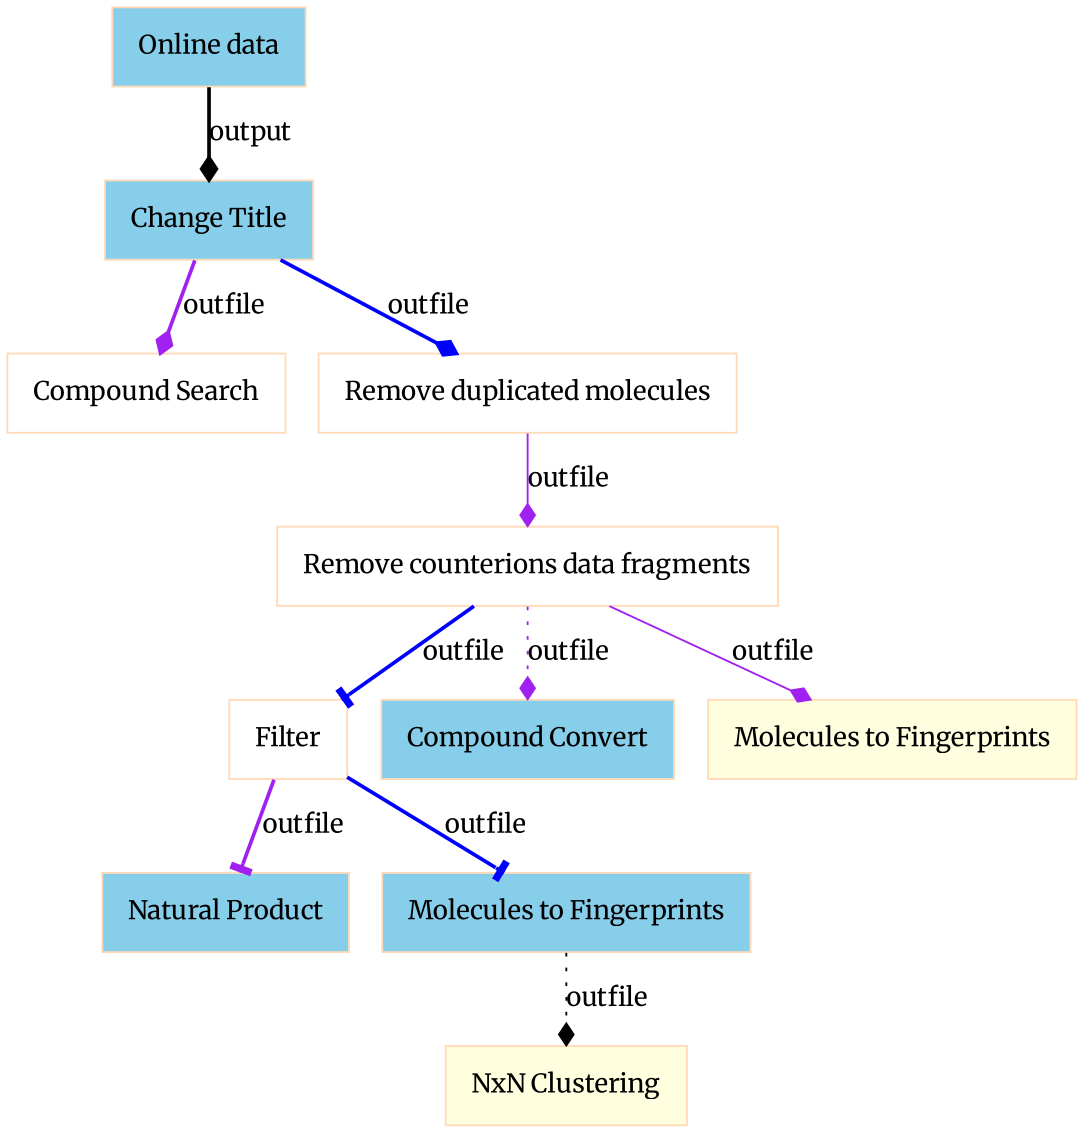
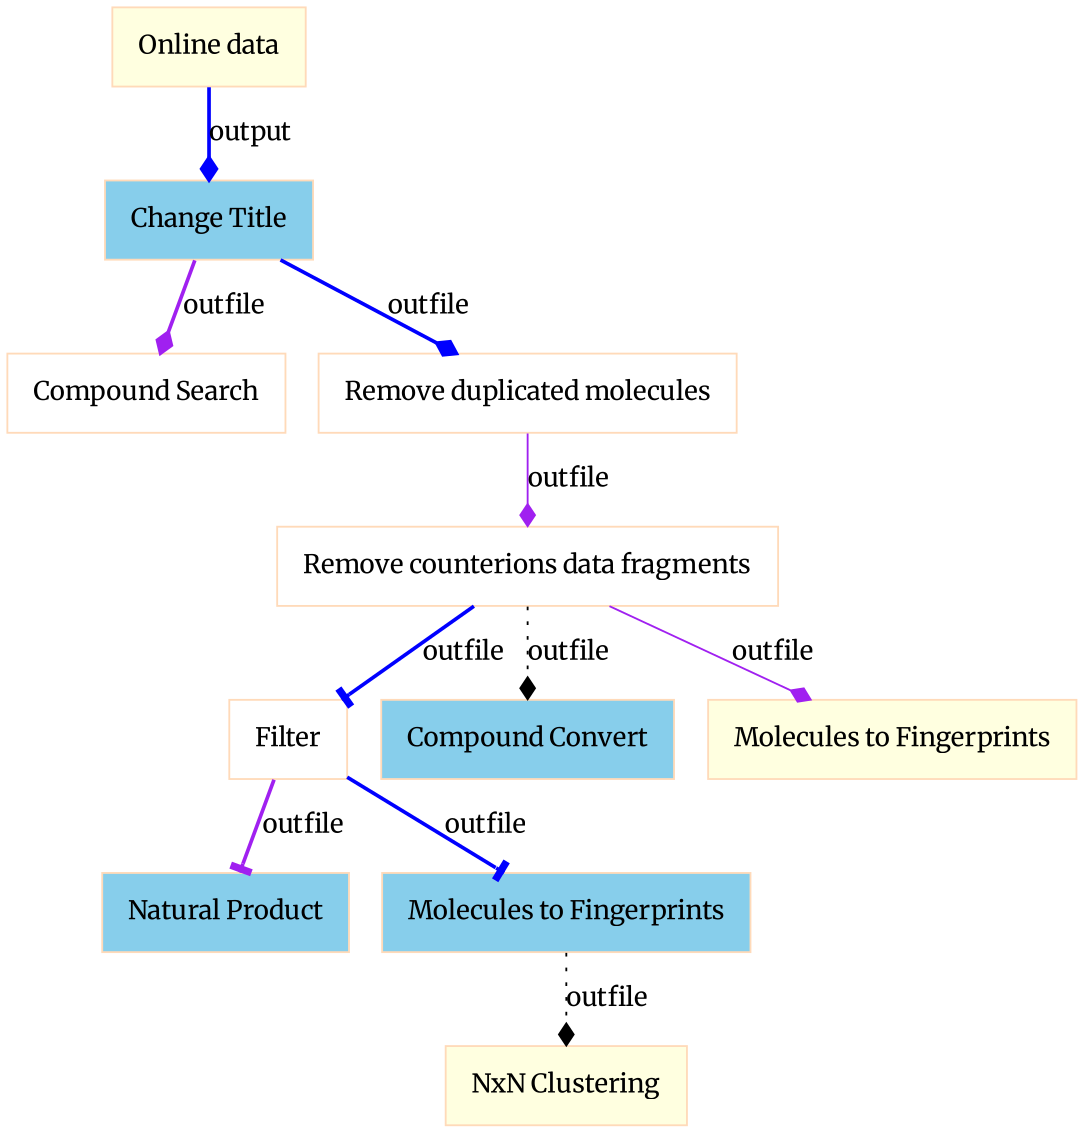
(209, 47) -> (209, 47)
(209, 122) -> (209, 122)
(528, 642) -> (528, 642)
